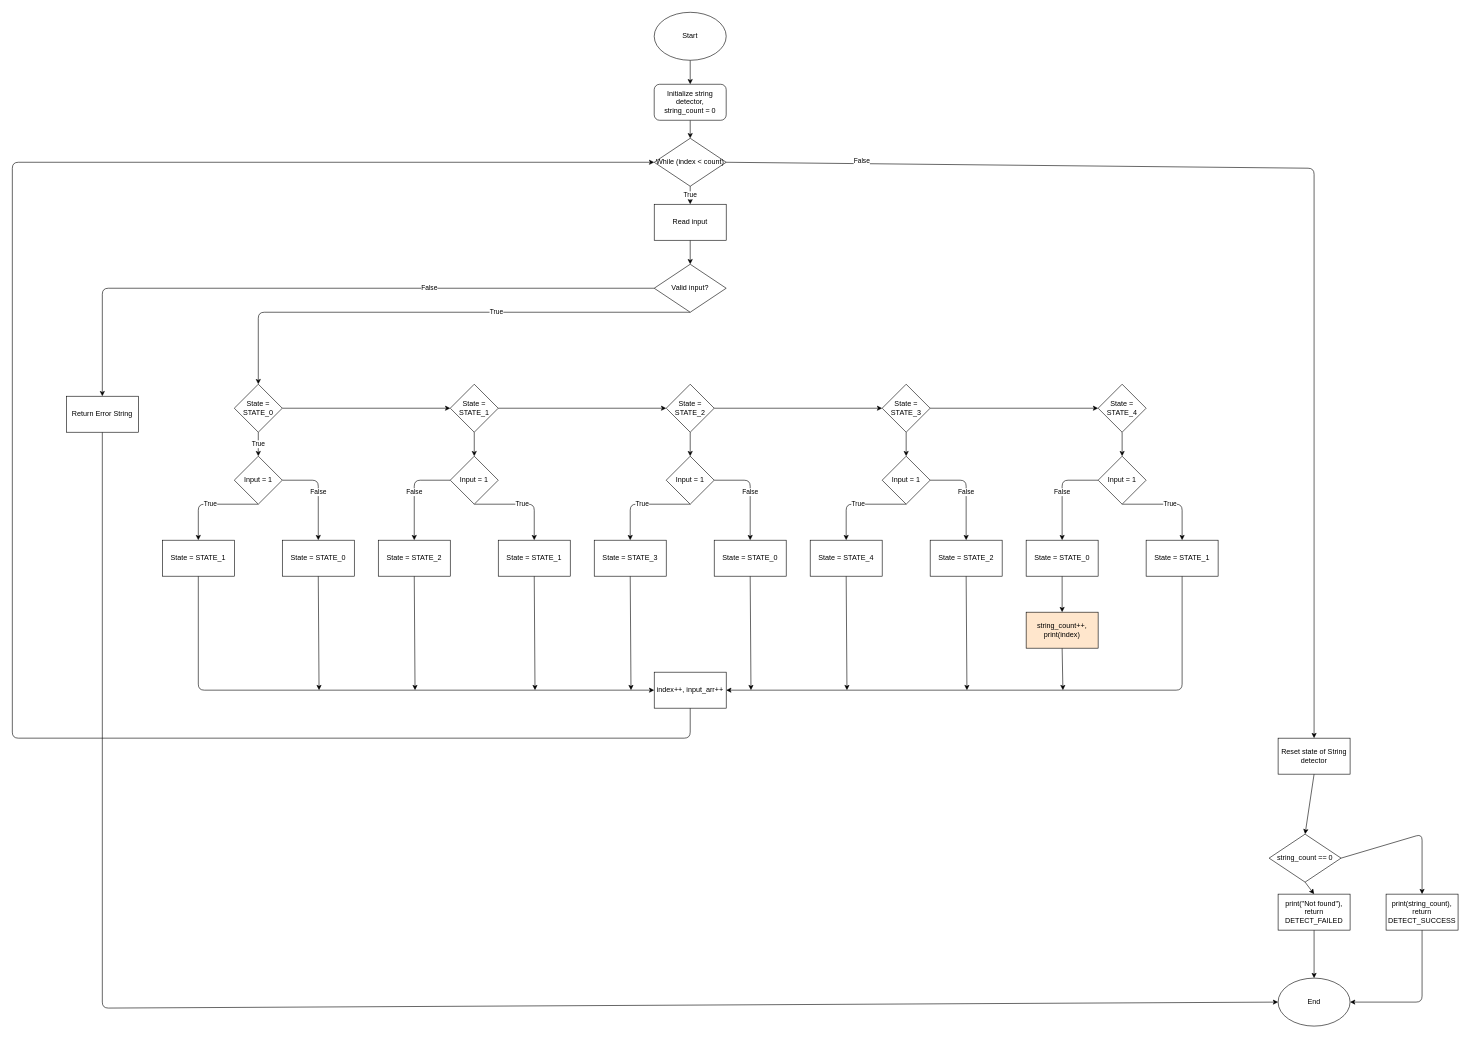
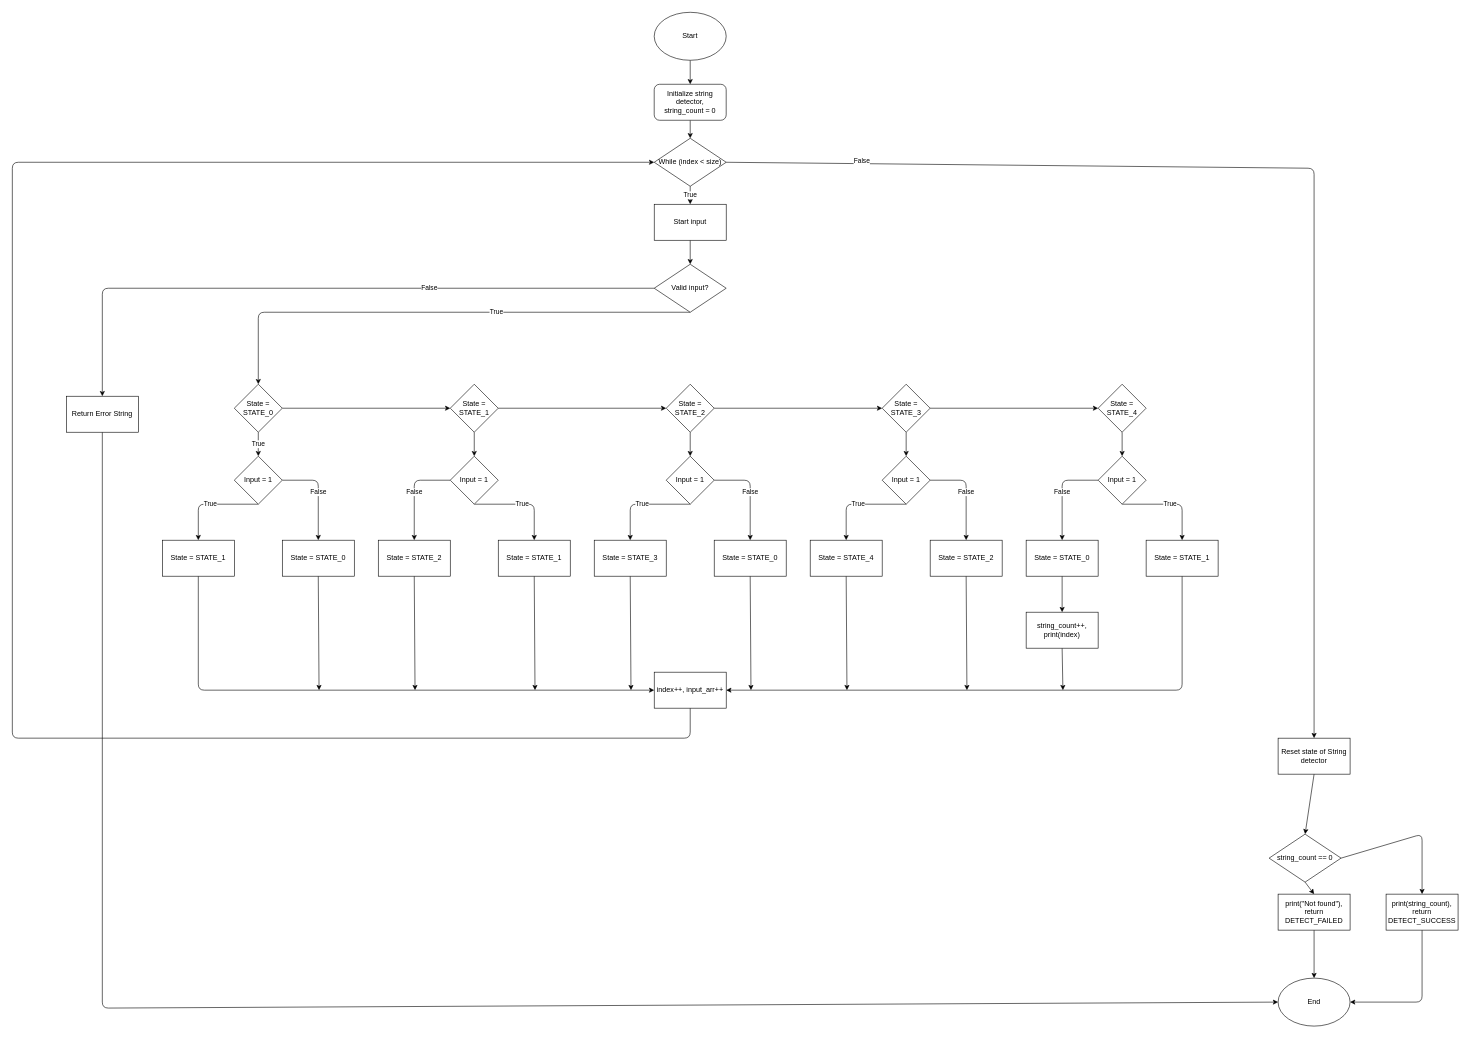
(690, 162) -> (690, 162)
(690, 222) -> (690, 222)
(1062, 630) -> (1062, 630)
